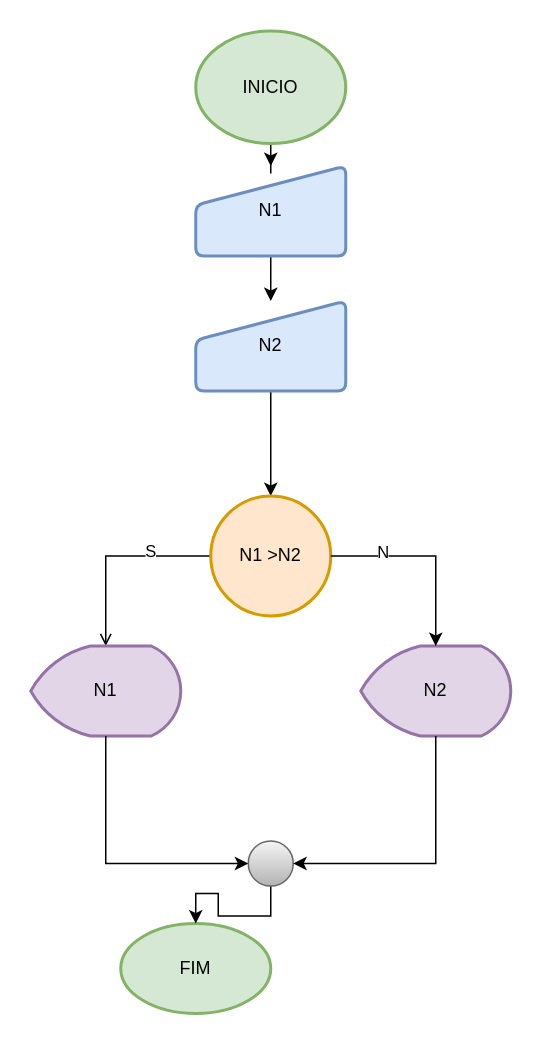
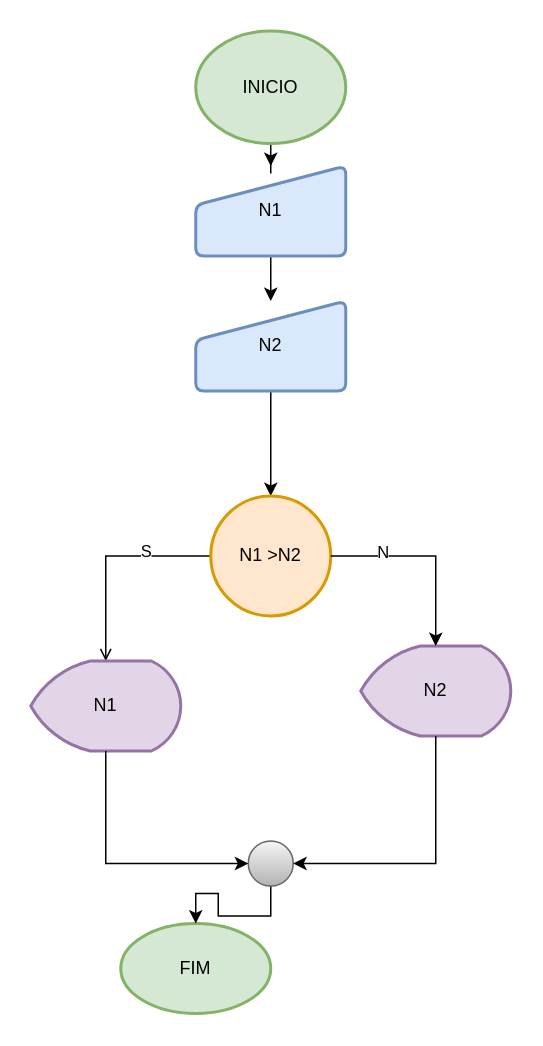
(106, 691) -> (106, 706)
